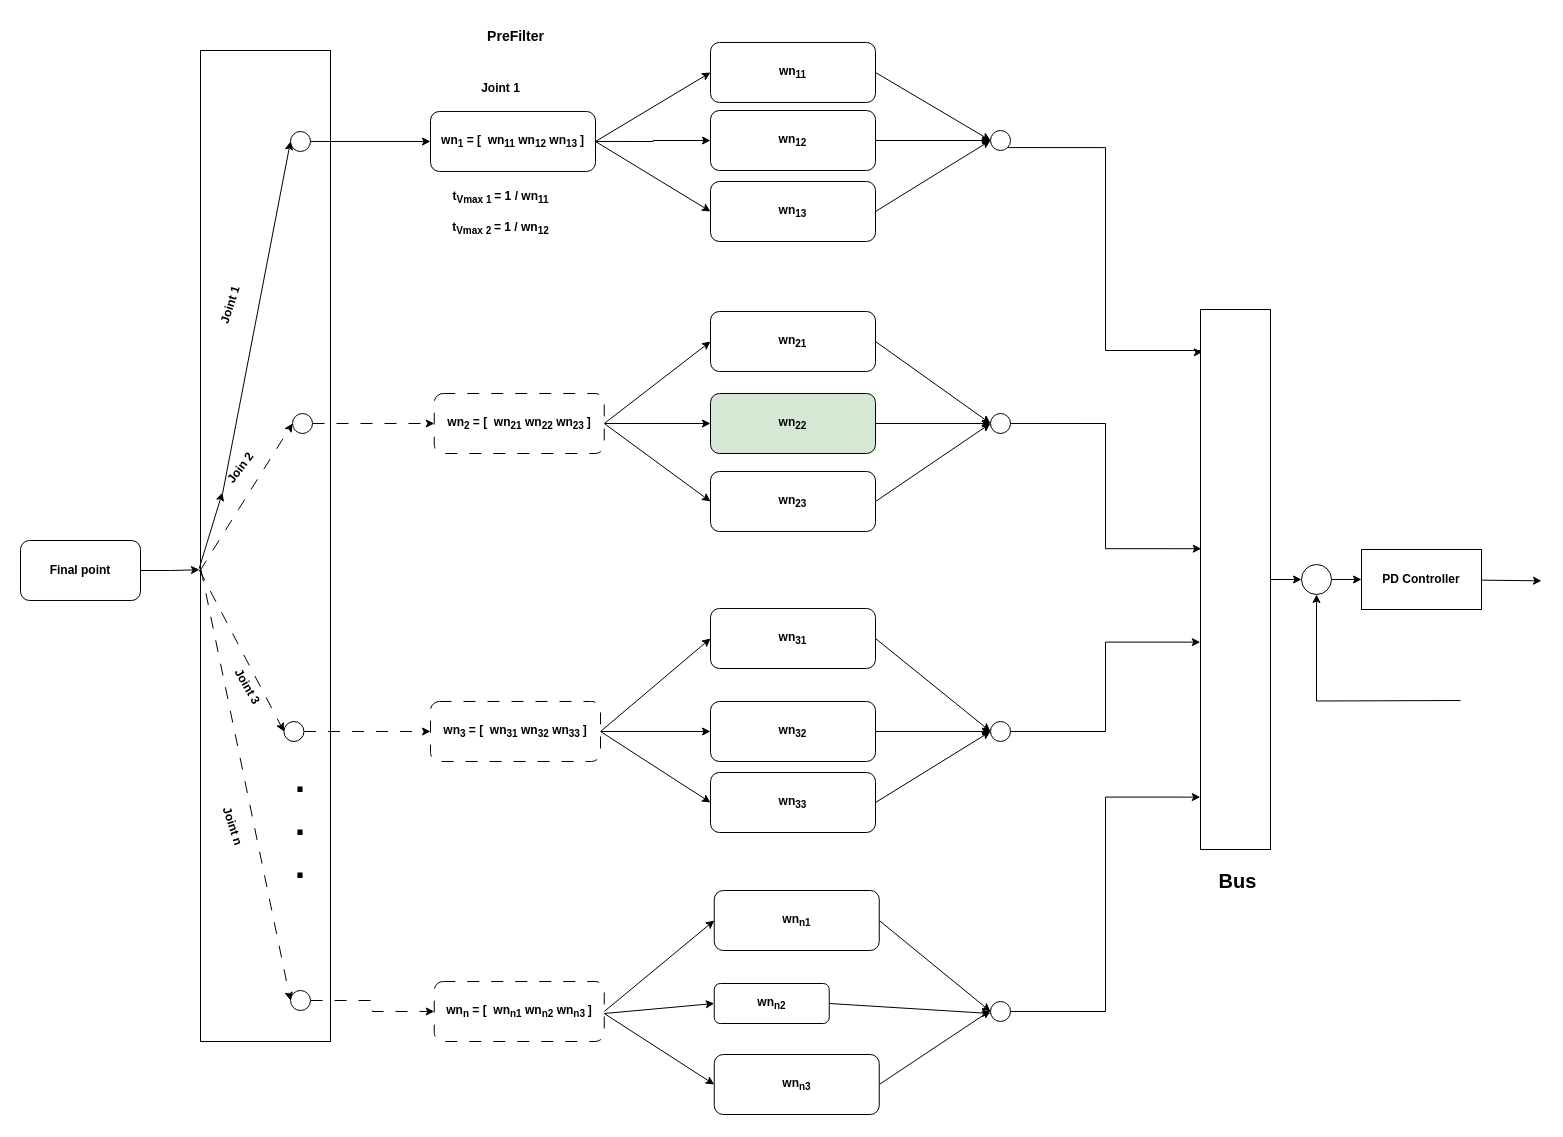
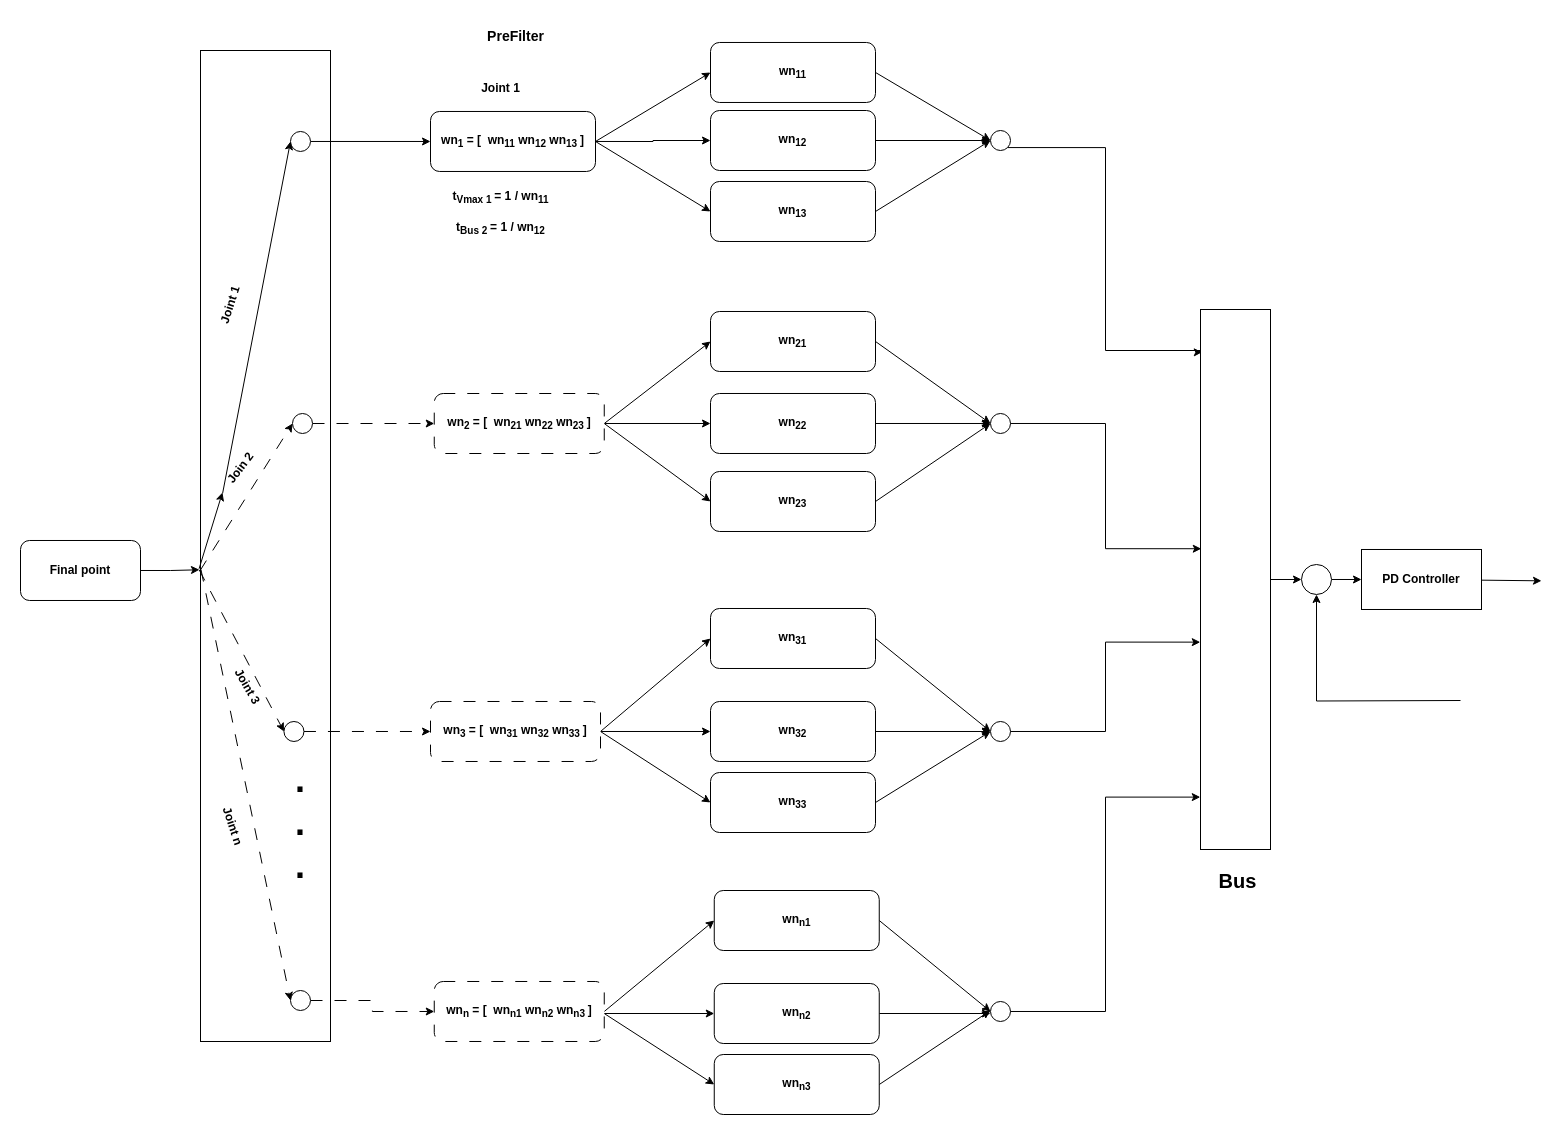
(501, 229) -> (501, 229)
(793, 423) -> (793, 423)
(772, 1004) -> (797, 1014)
